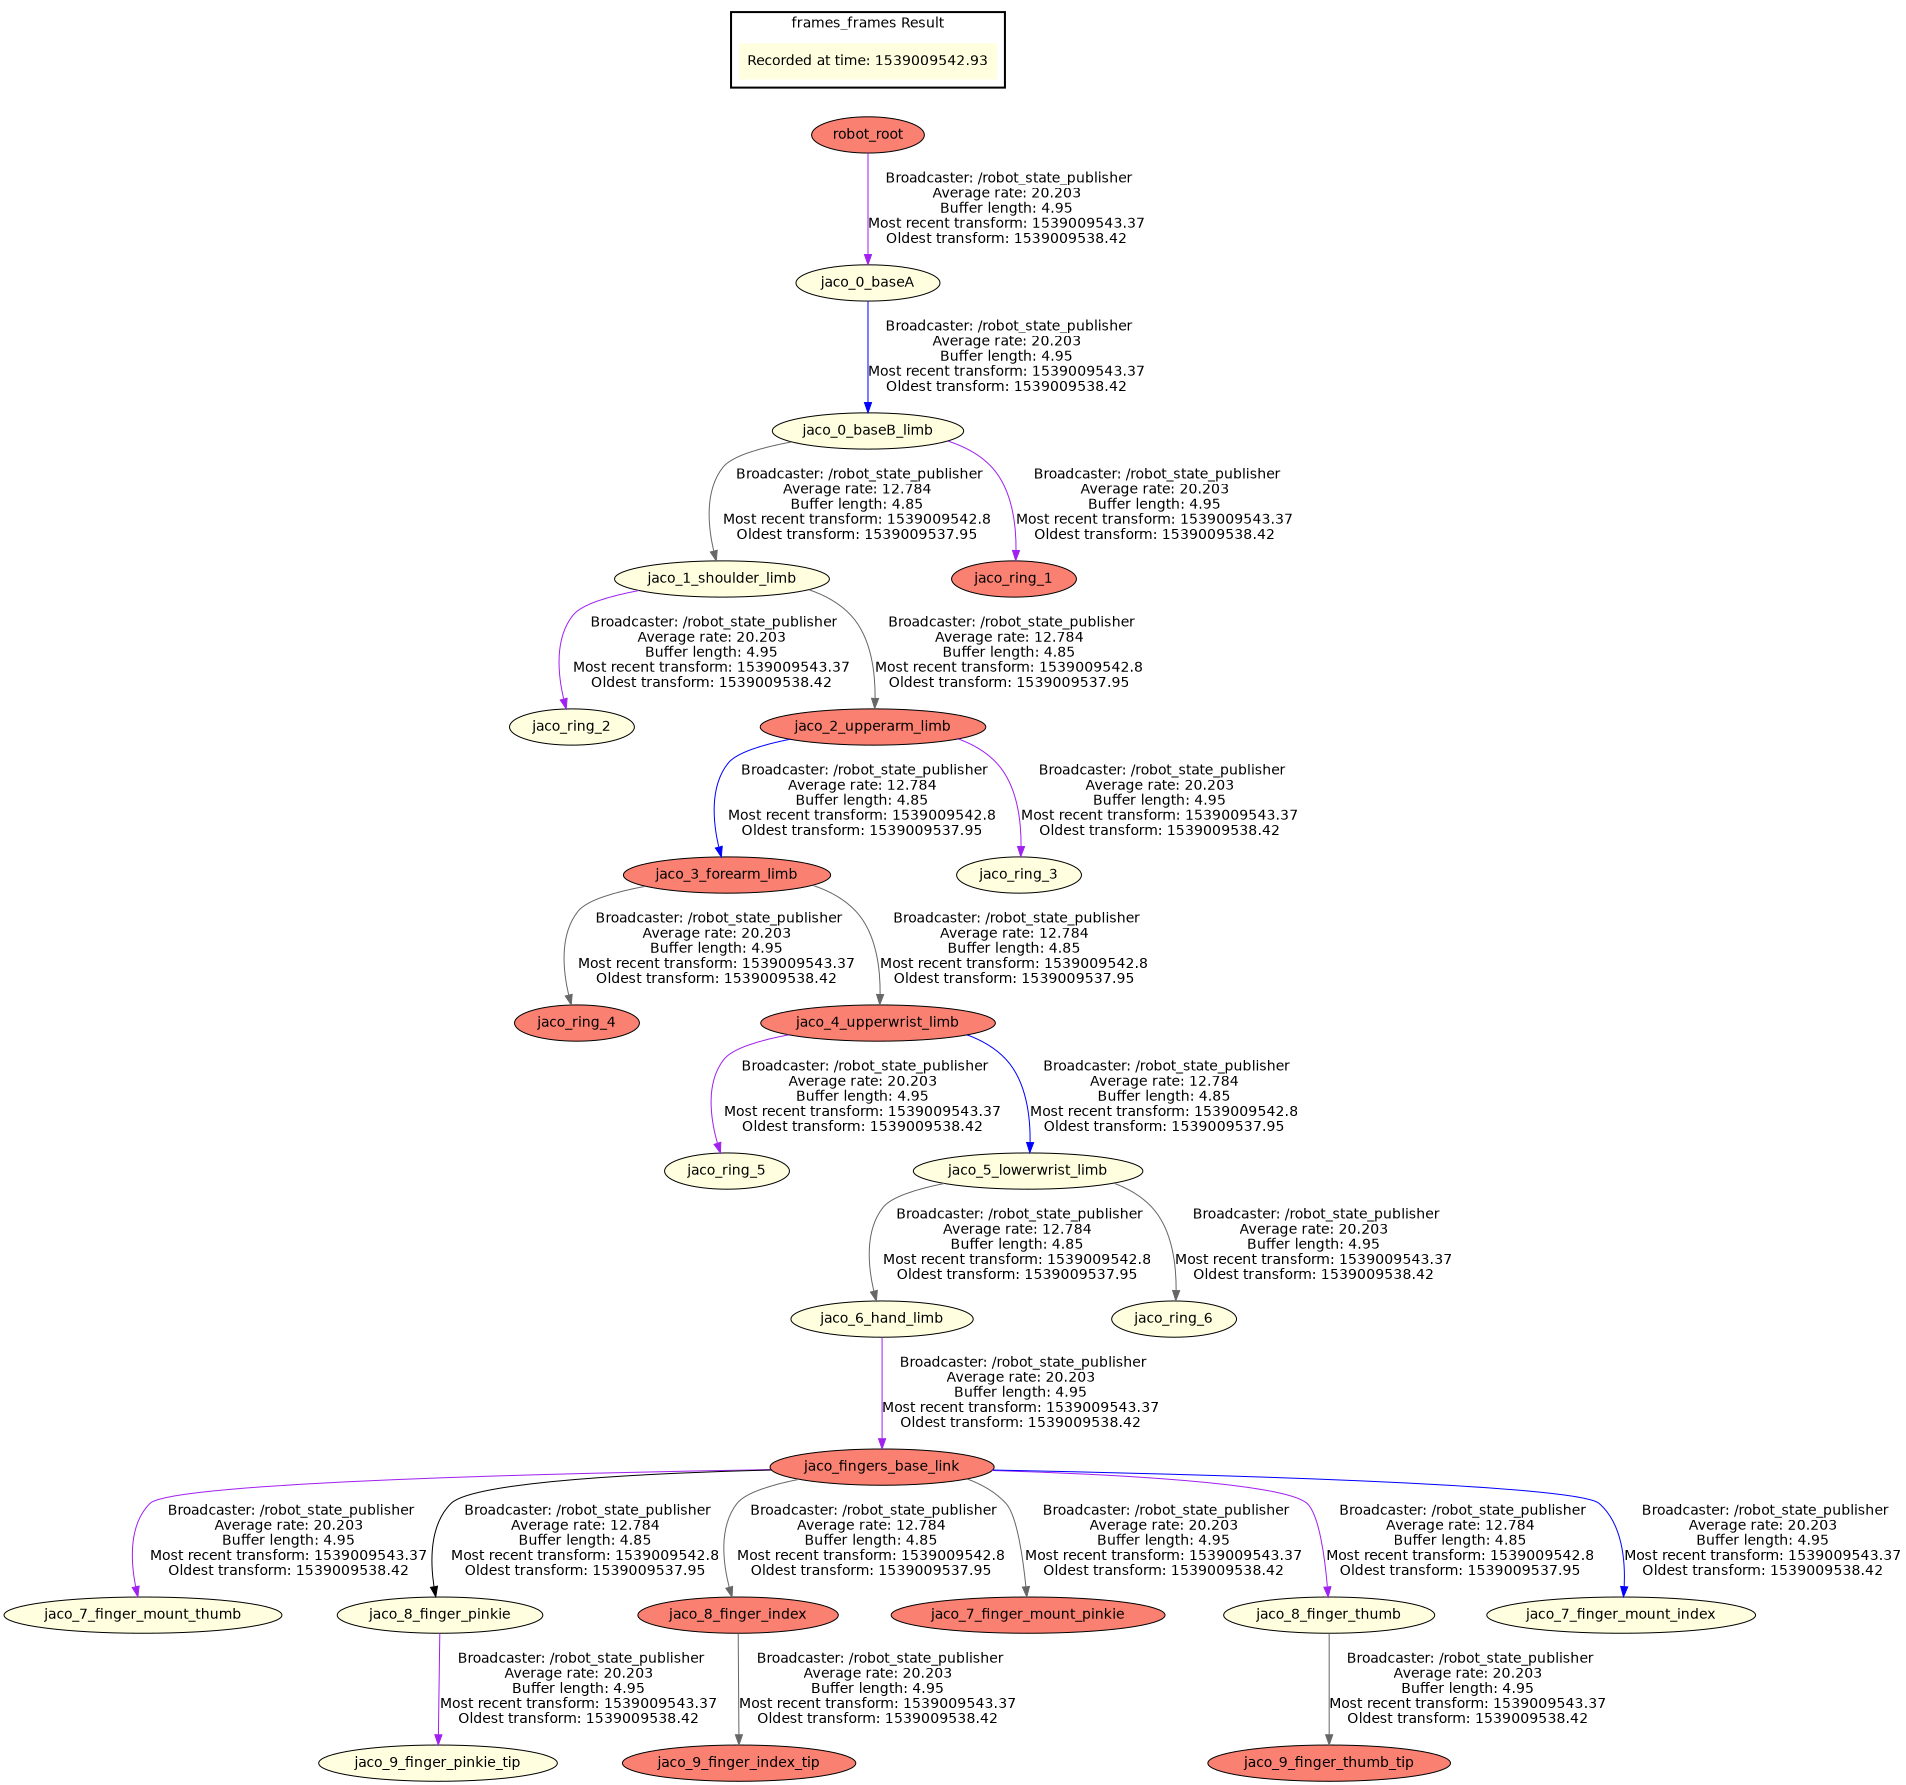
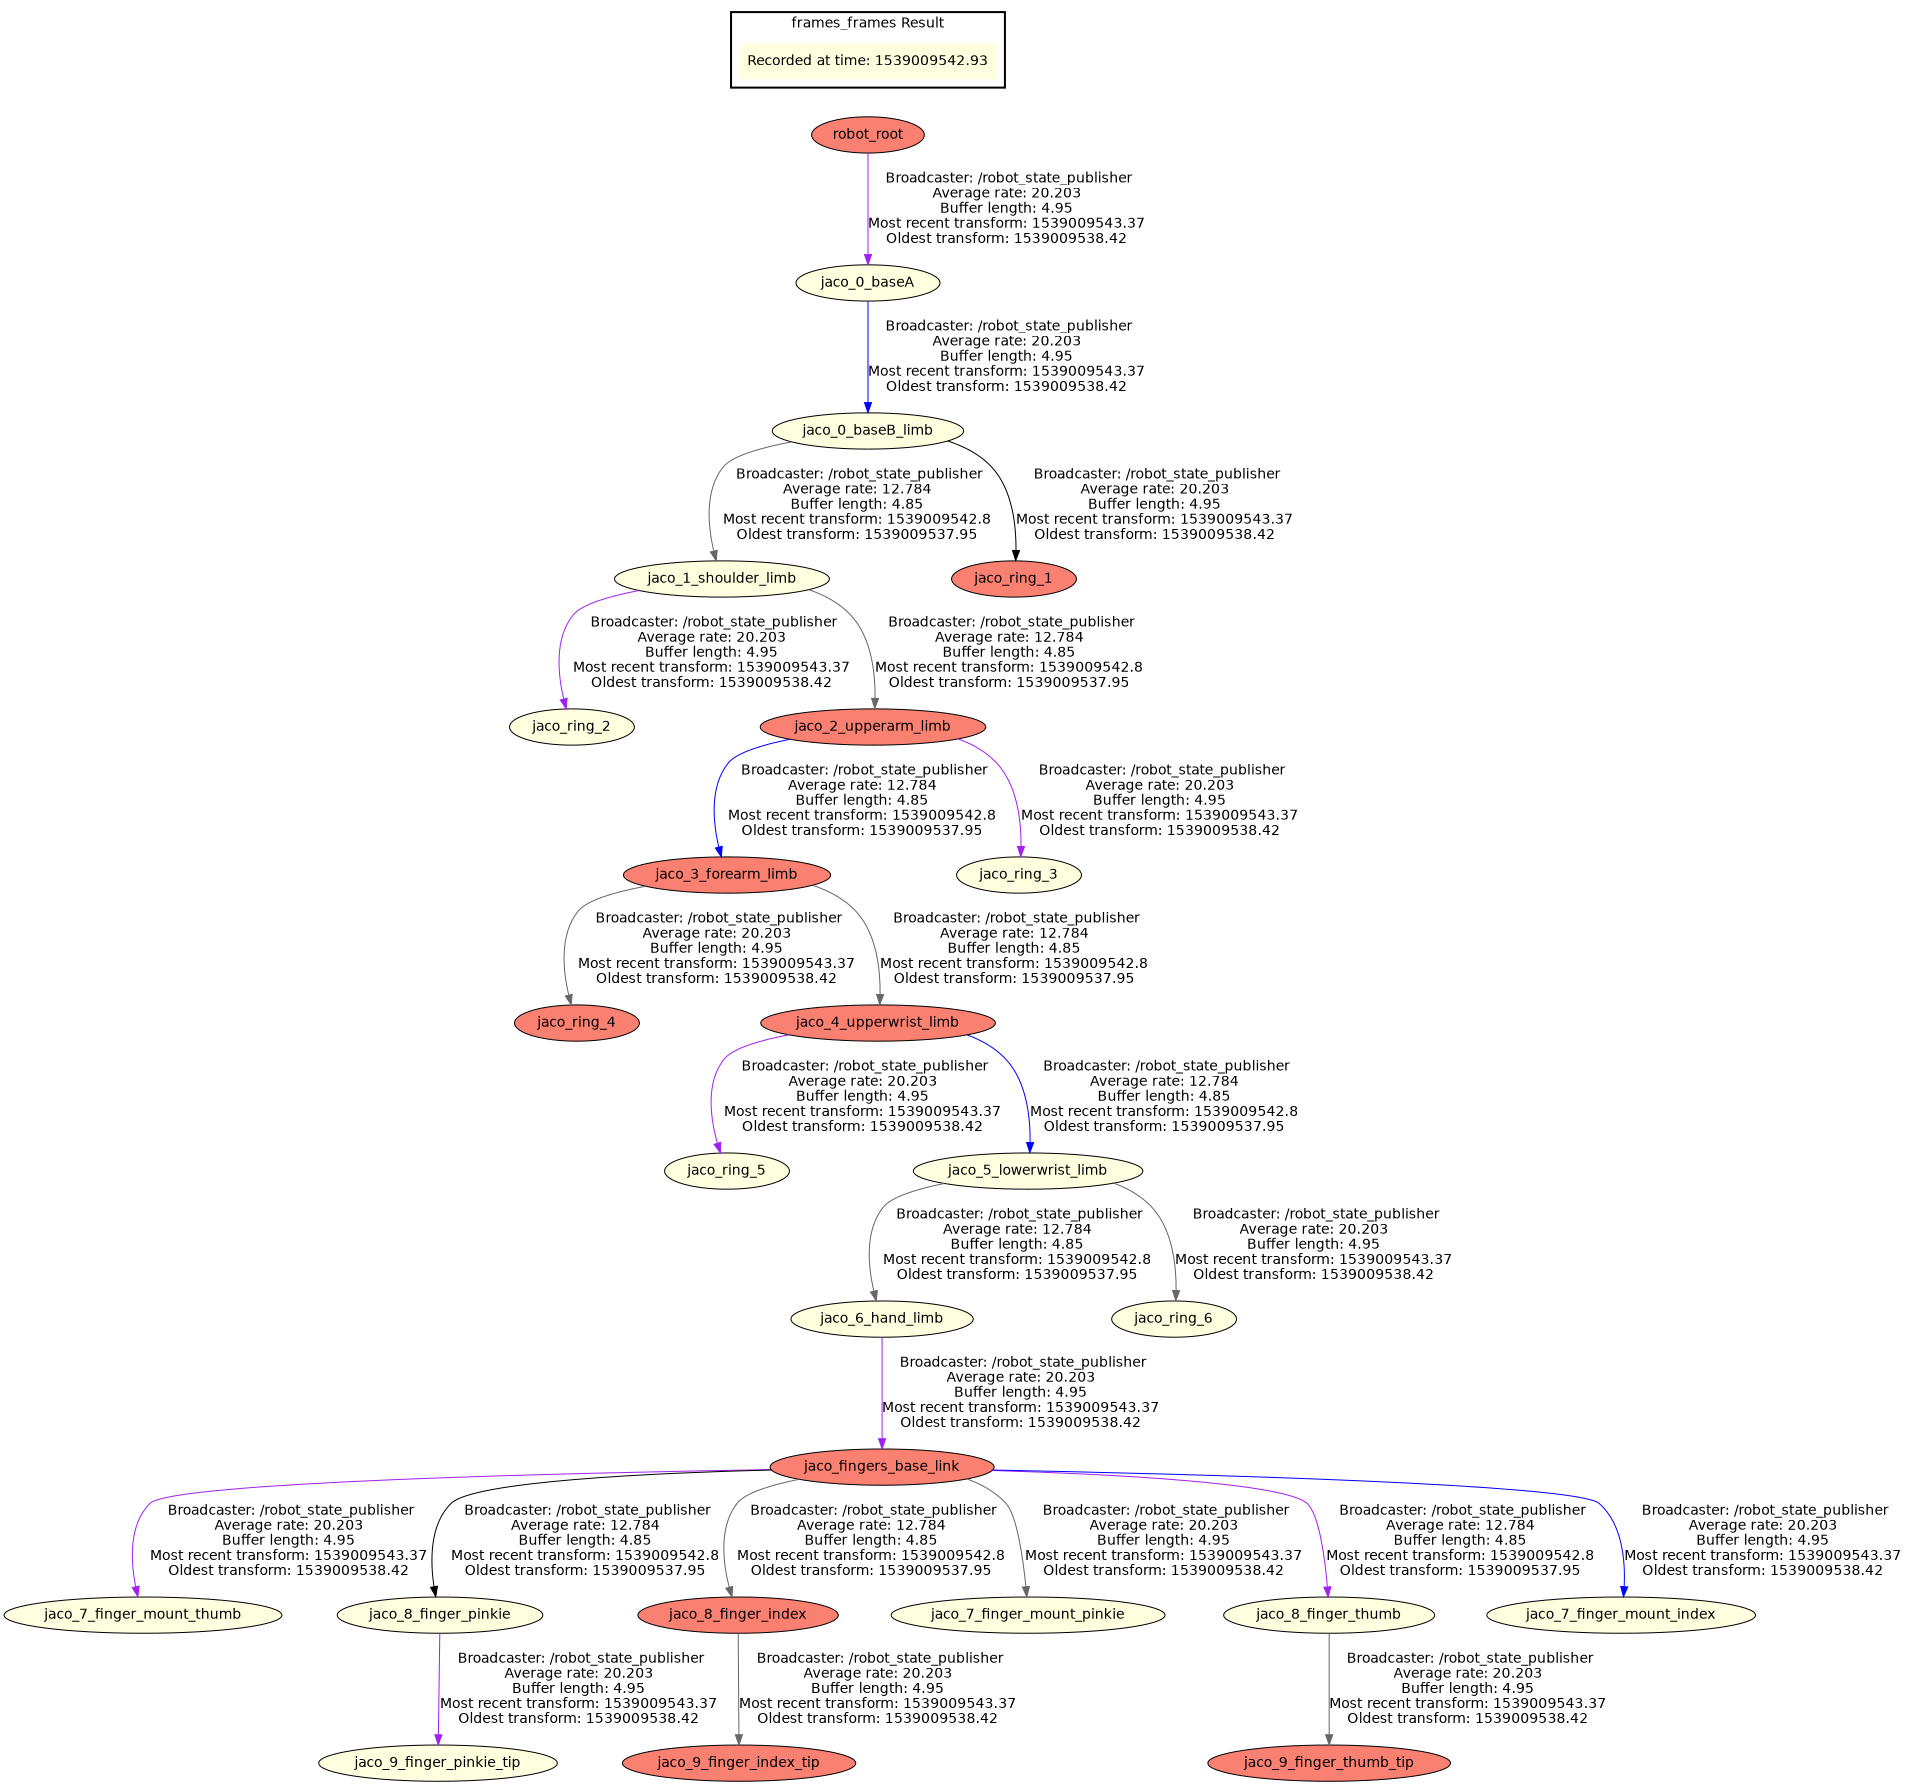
(1002, 482) -> (1002, 482)
(1028, 1615) -> (1028, 1615)
